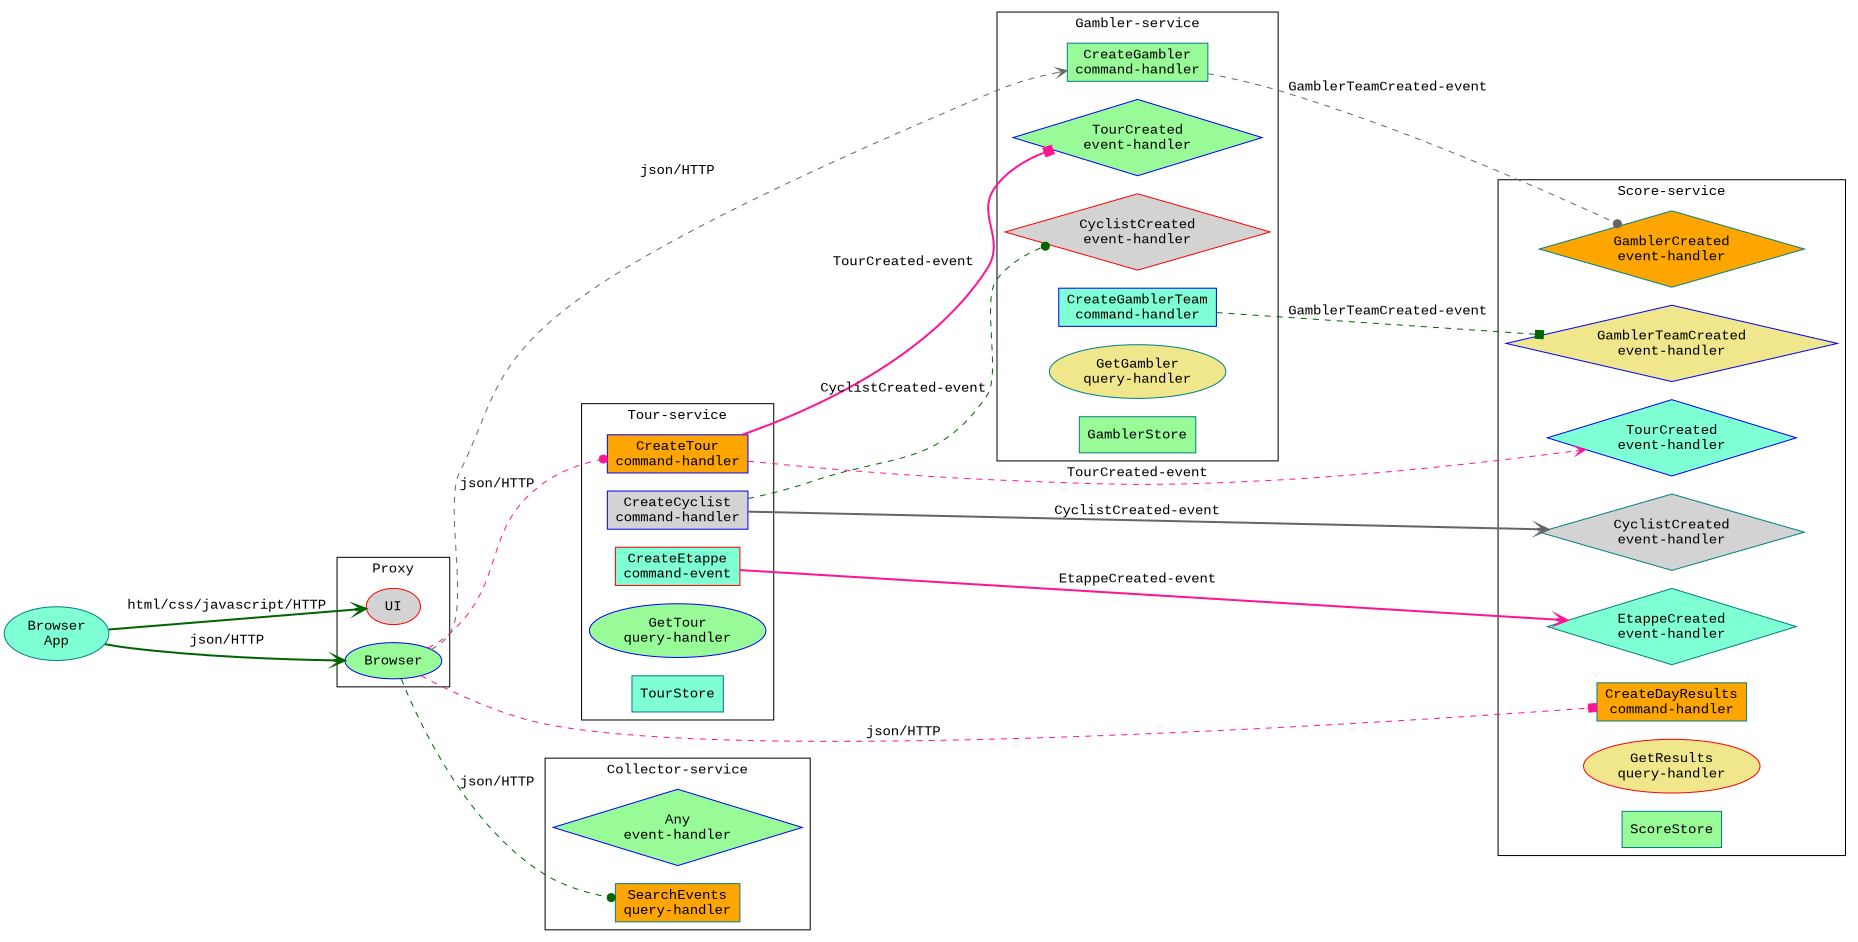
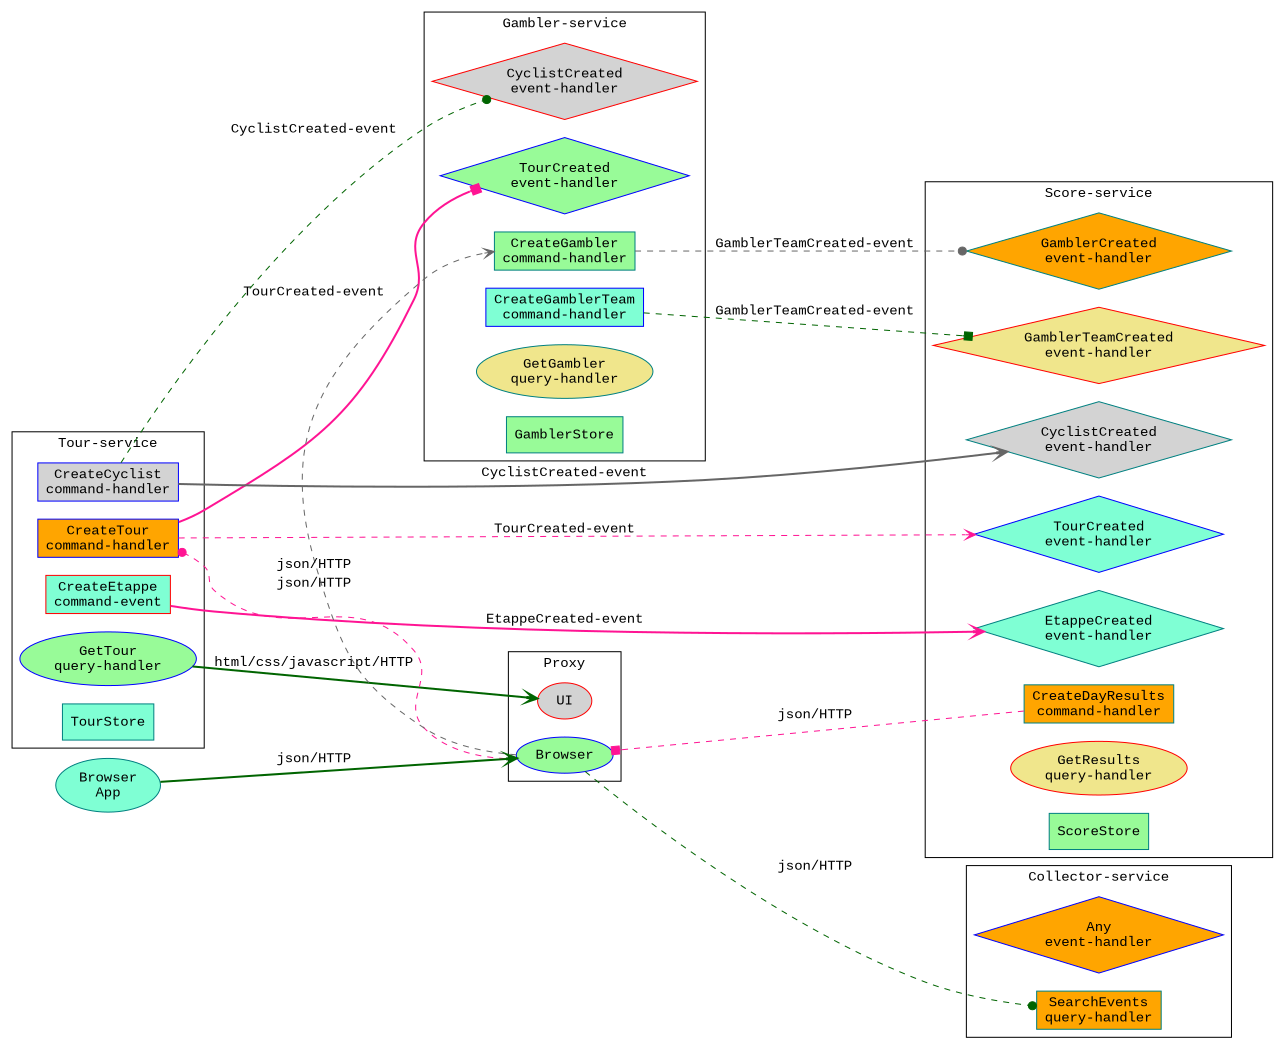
(1672, 343) -> (1099, 345)
(232, 619) -> (360, 682)
(999, 739) -> (823, 730)
(678, 827) -> (1099, 935)
